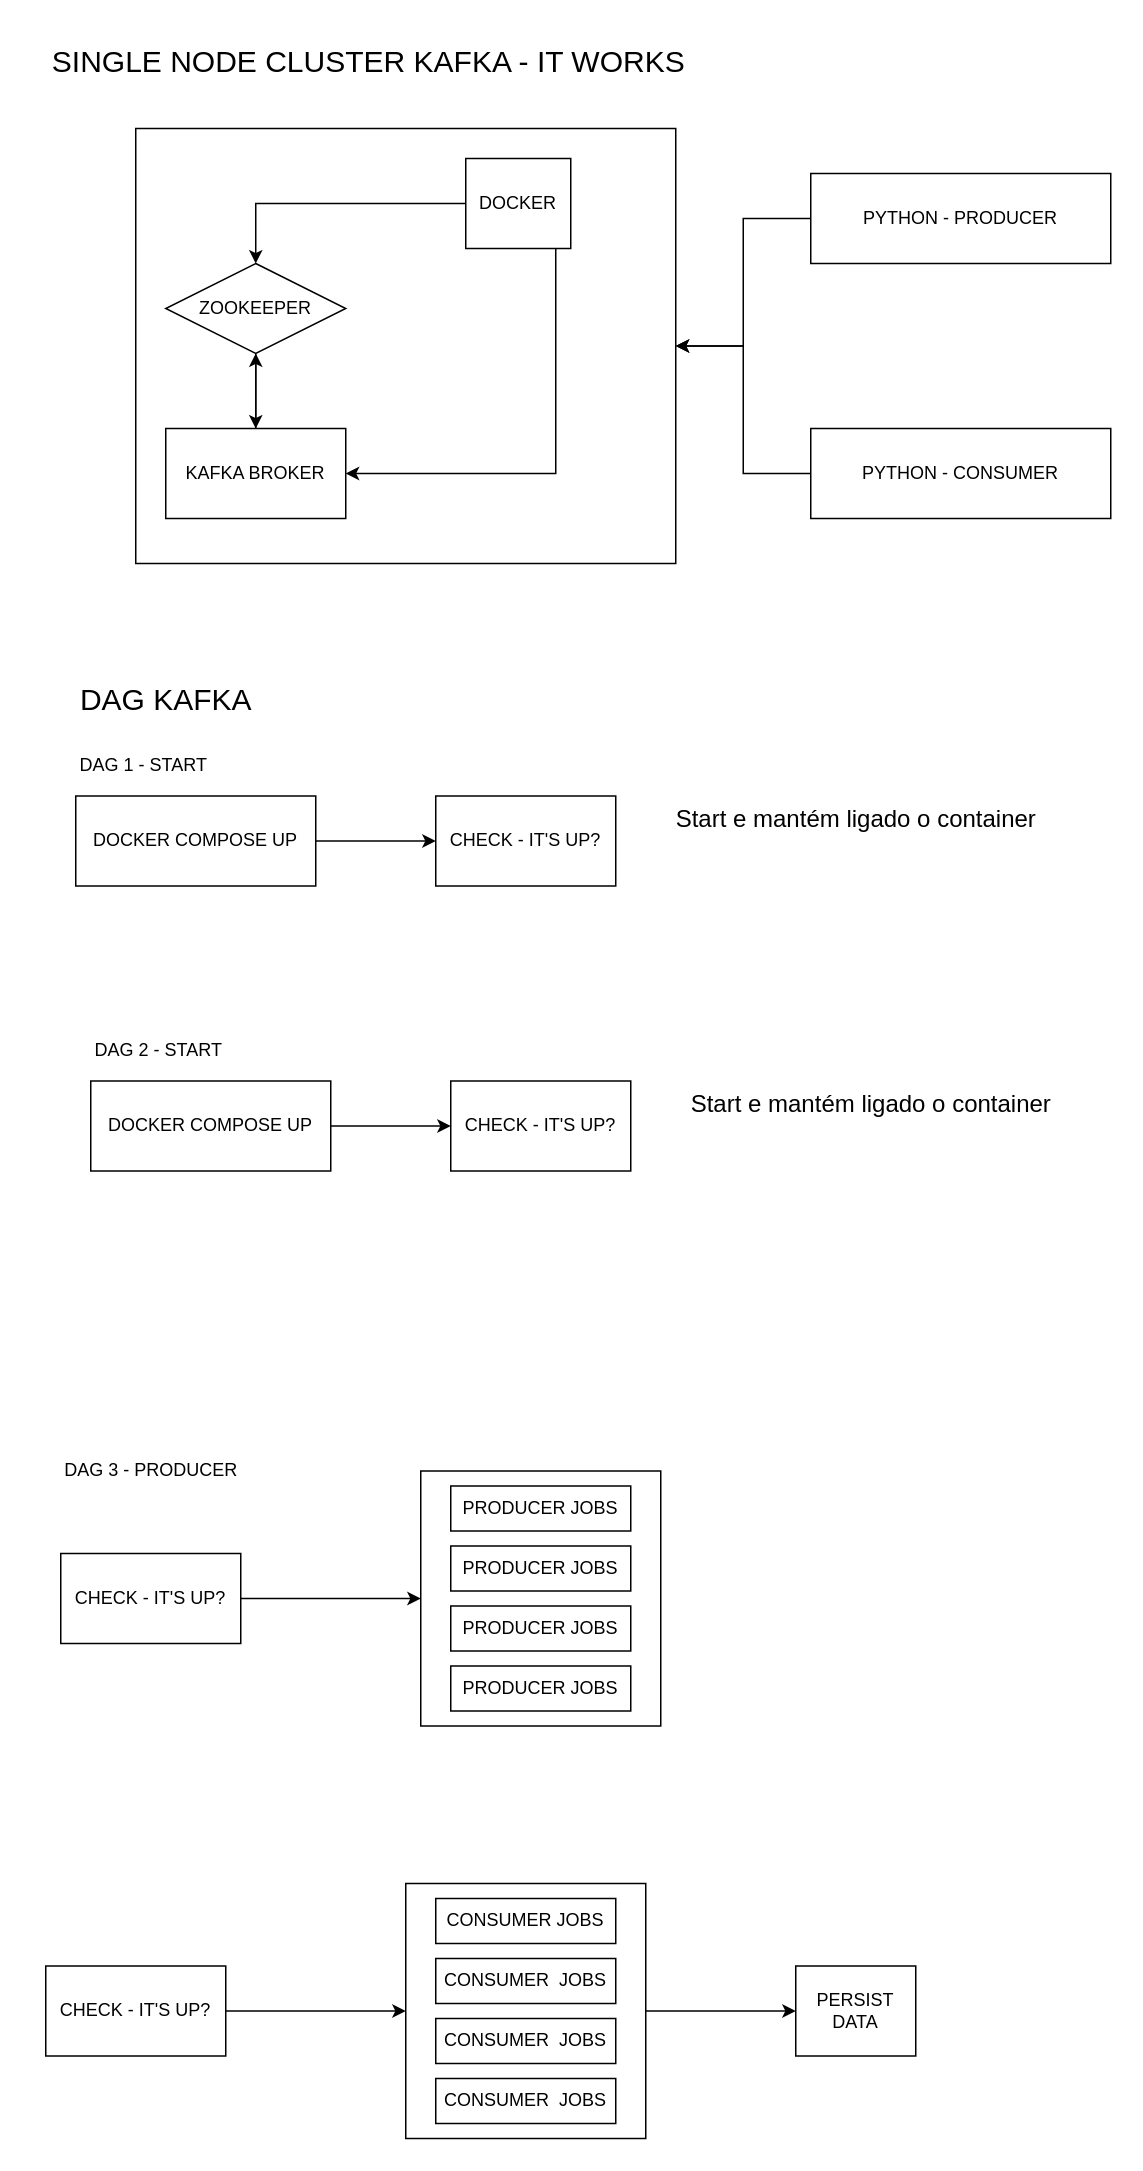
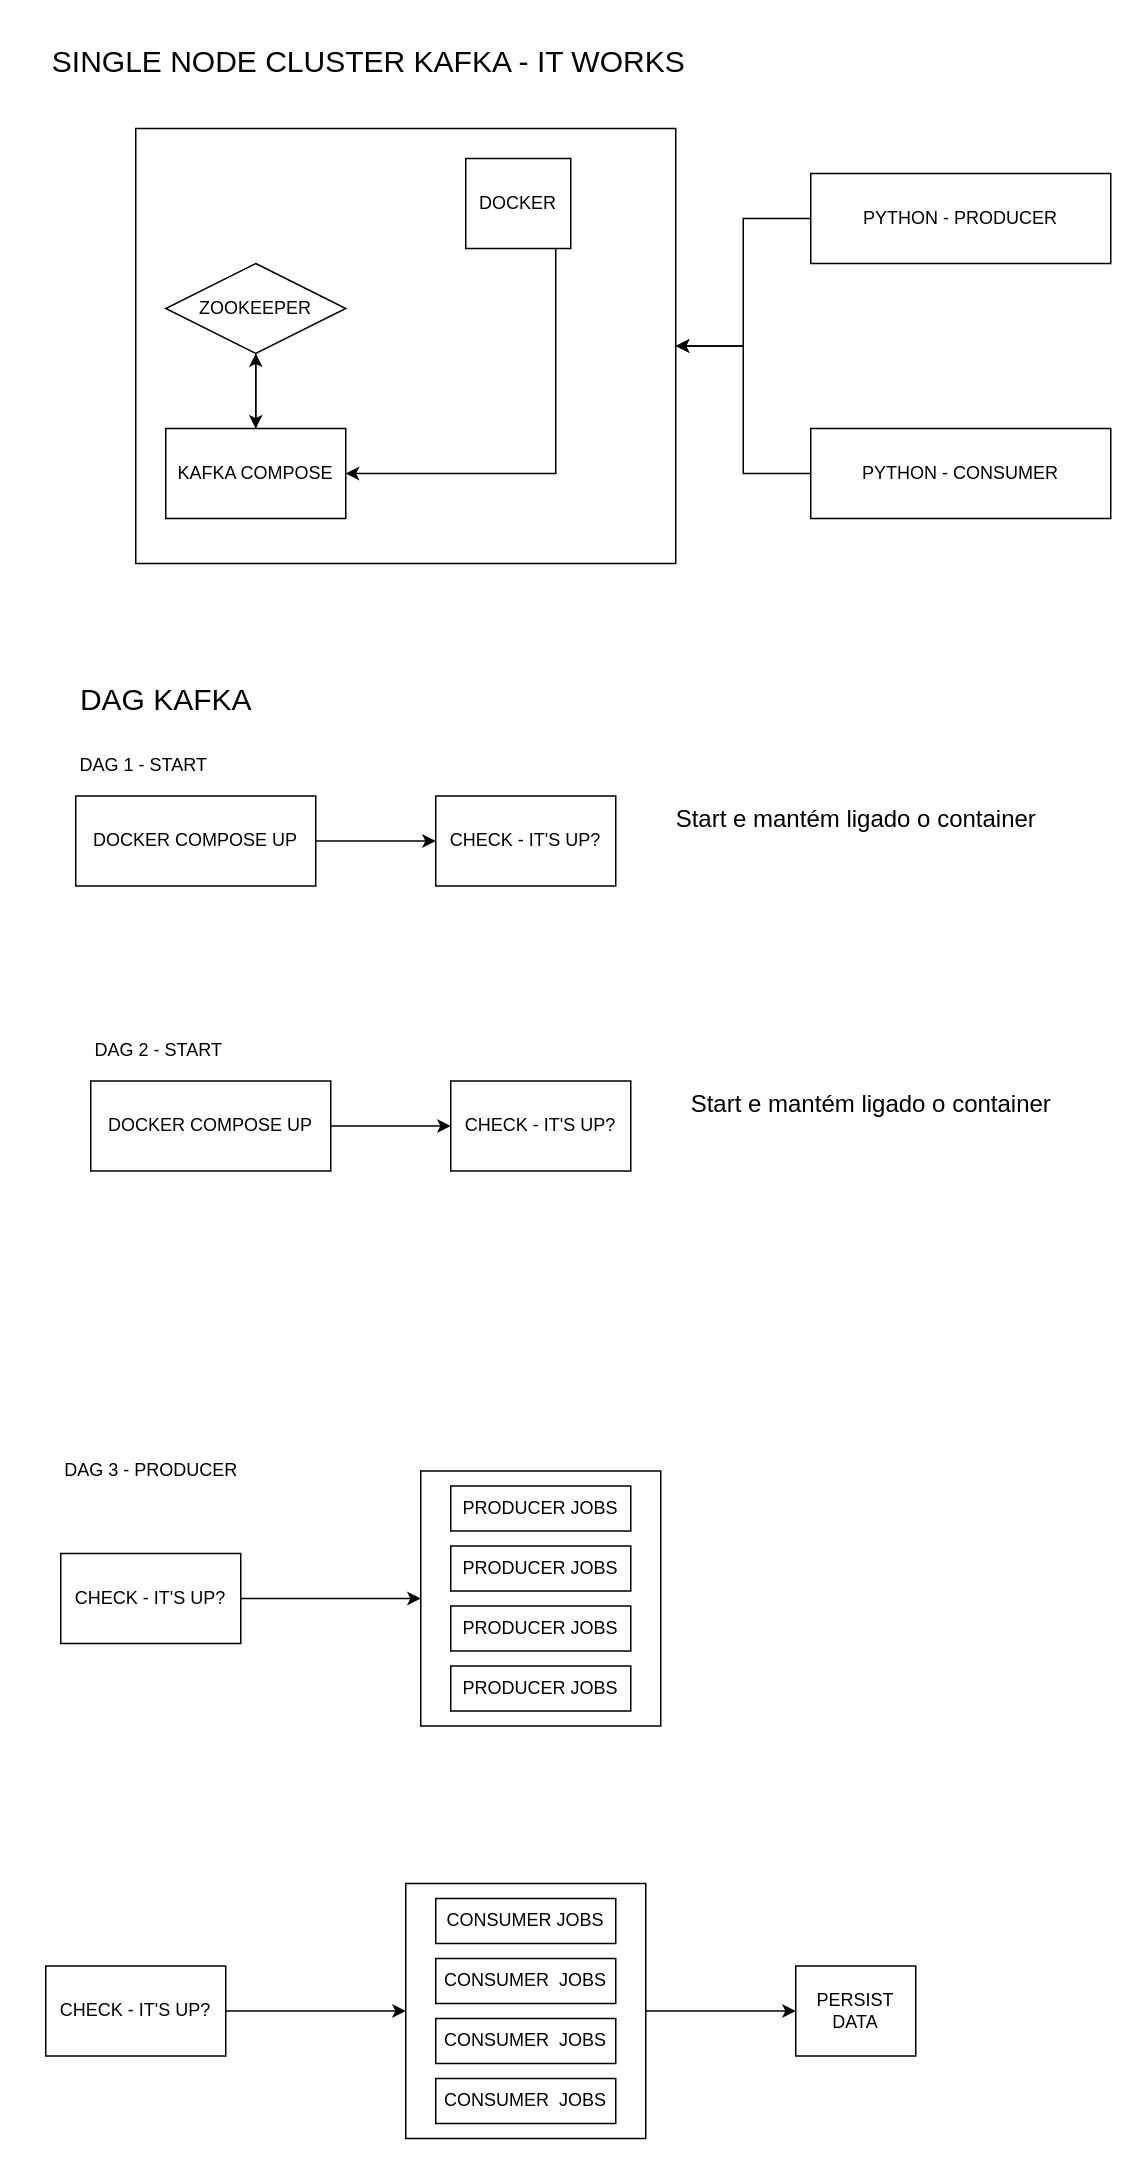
(336, 203) -> none
(256, 473) -> (256, 473)
